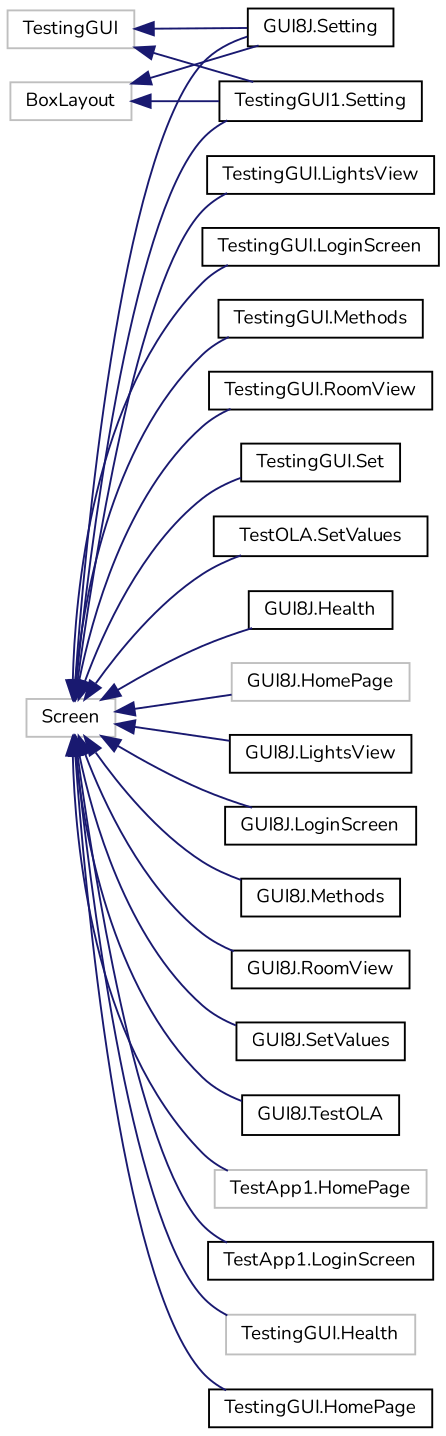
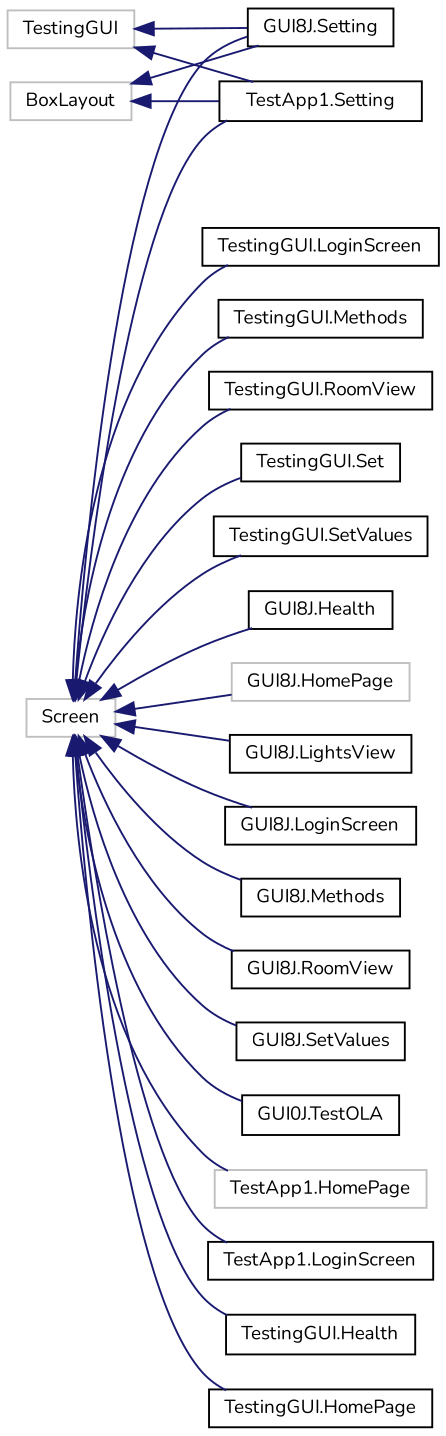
(321, 101) -> (321, 101)
(321, 175) -> none
(321, 536) -> (321, 536)
(321, 1115) -> (321, 1115)
(321, 1335) -> (321, 1335)
